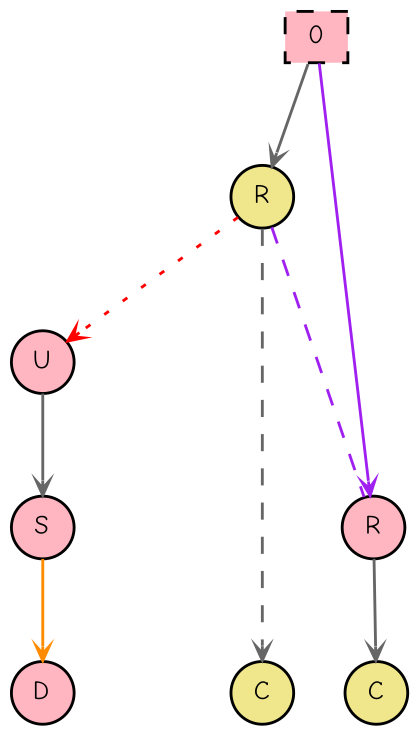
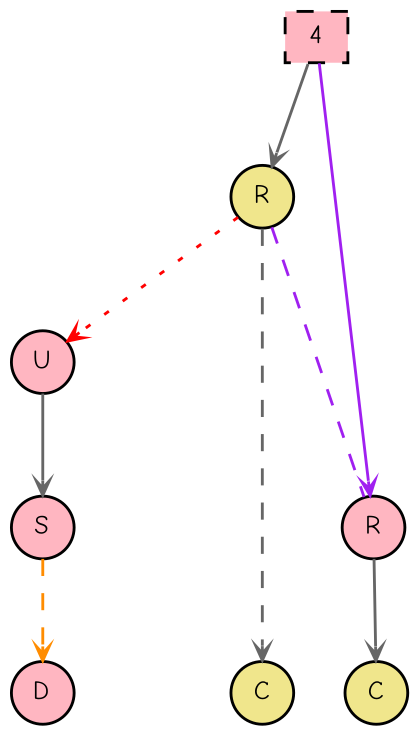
(317, 37) -> (317, 37)
(43, 602) -> (43, 602)
